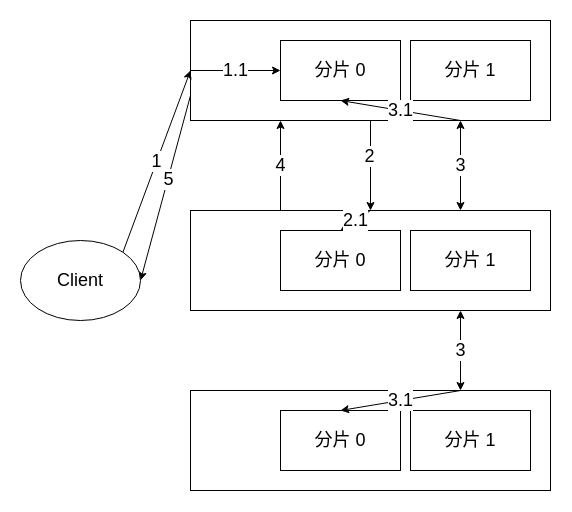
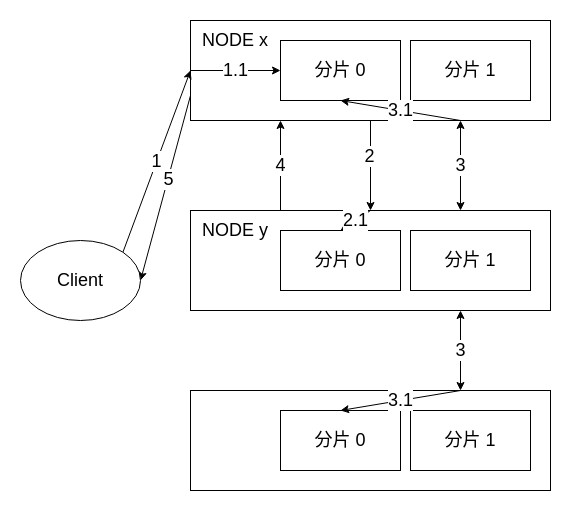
none -> (236, 41)
none -> (236, 231)
